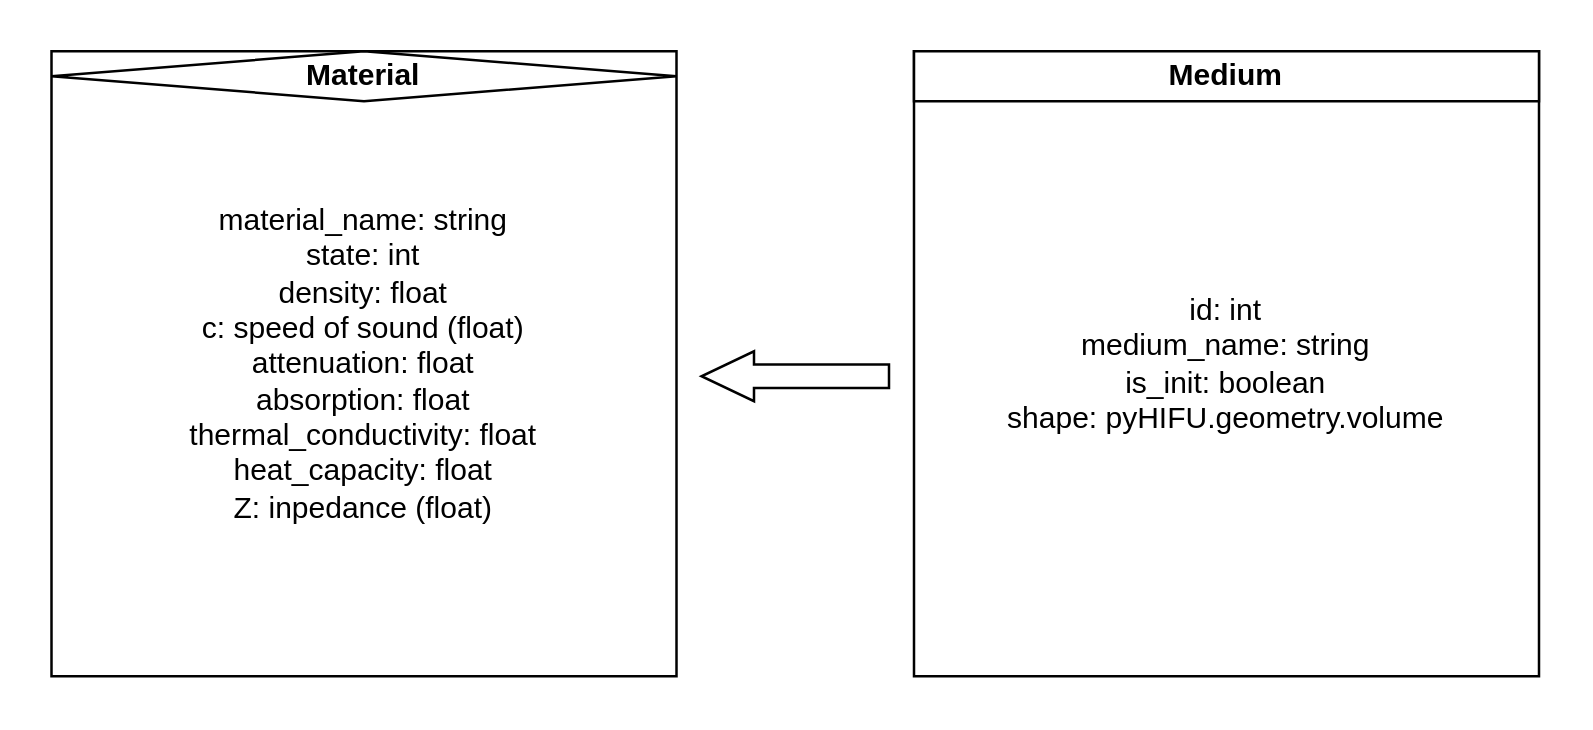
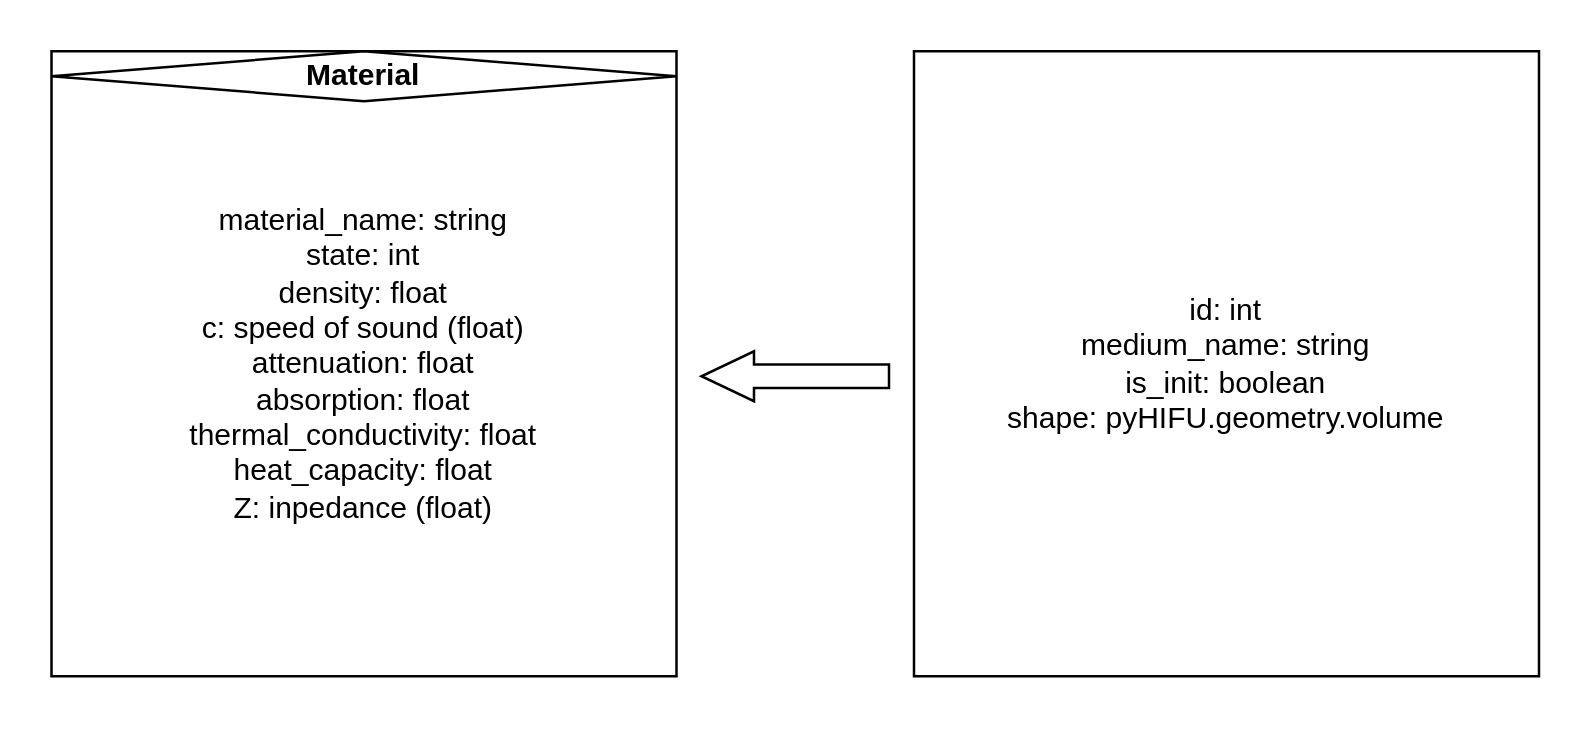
(1226, 76) -> none
